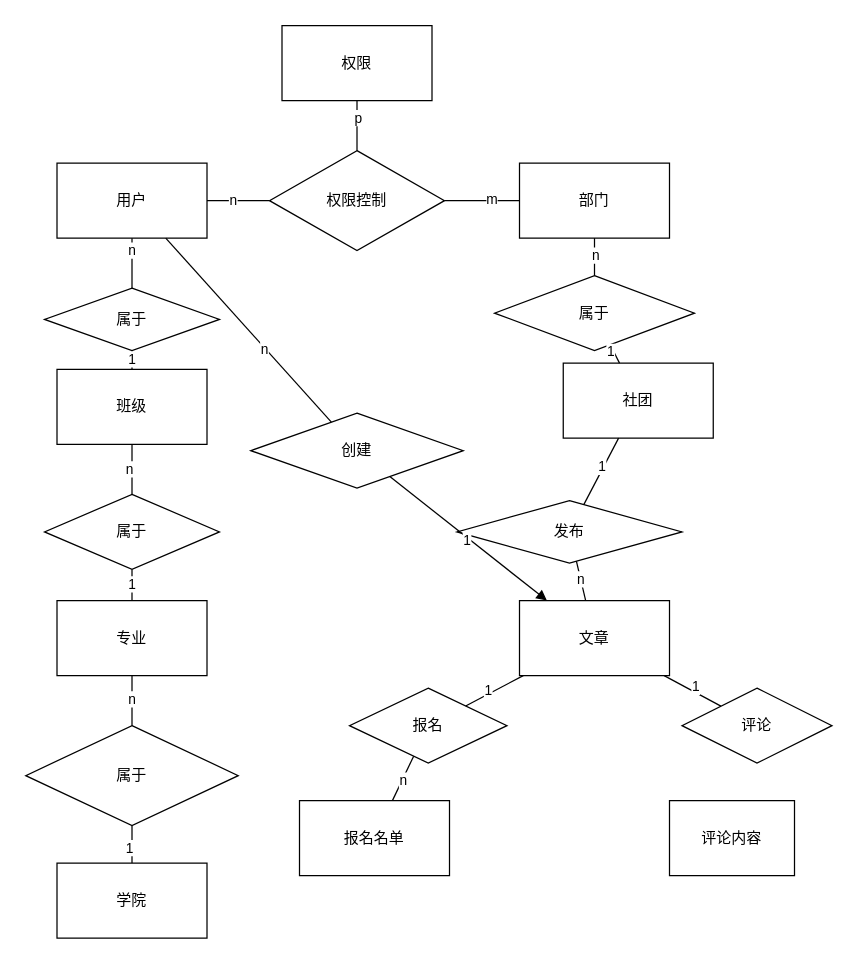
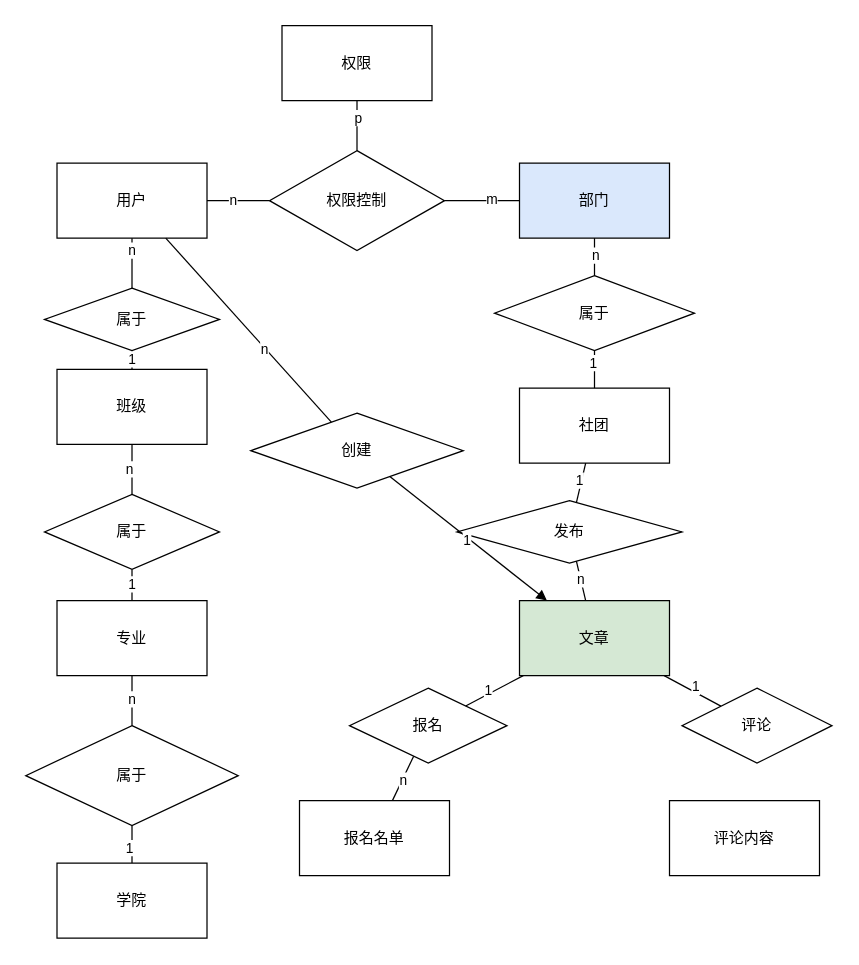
(594, 201) -> (594, 201)
(638, 401) -> (594, 426)
(594, 638) -> (594, 638)
(732, 838) -> (744, 838)
